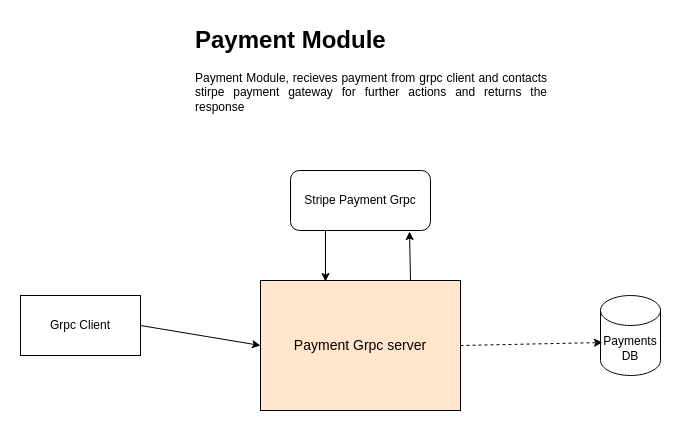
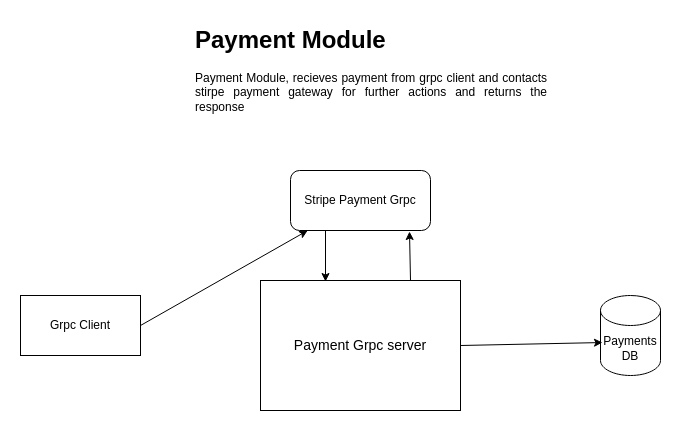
(197, 335) -> (221, 280)
(527, 344) -> (527, 344)
(361, 346) -> (361, 346)
